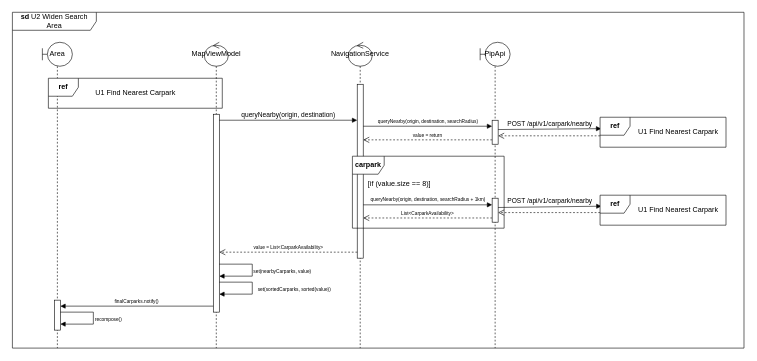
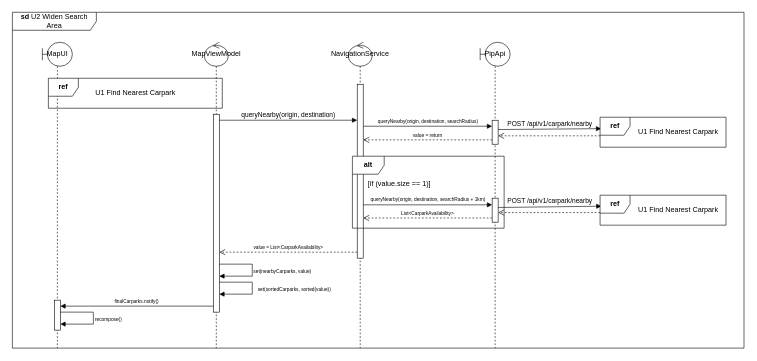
(57, 54) -> (57, 54)
(368, 165) -> (368, 165)
(400, 185) -> (400, 185)
